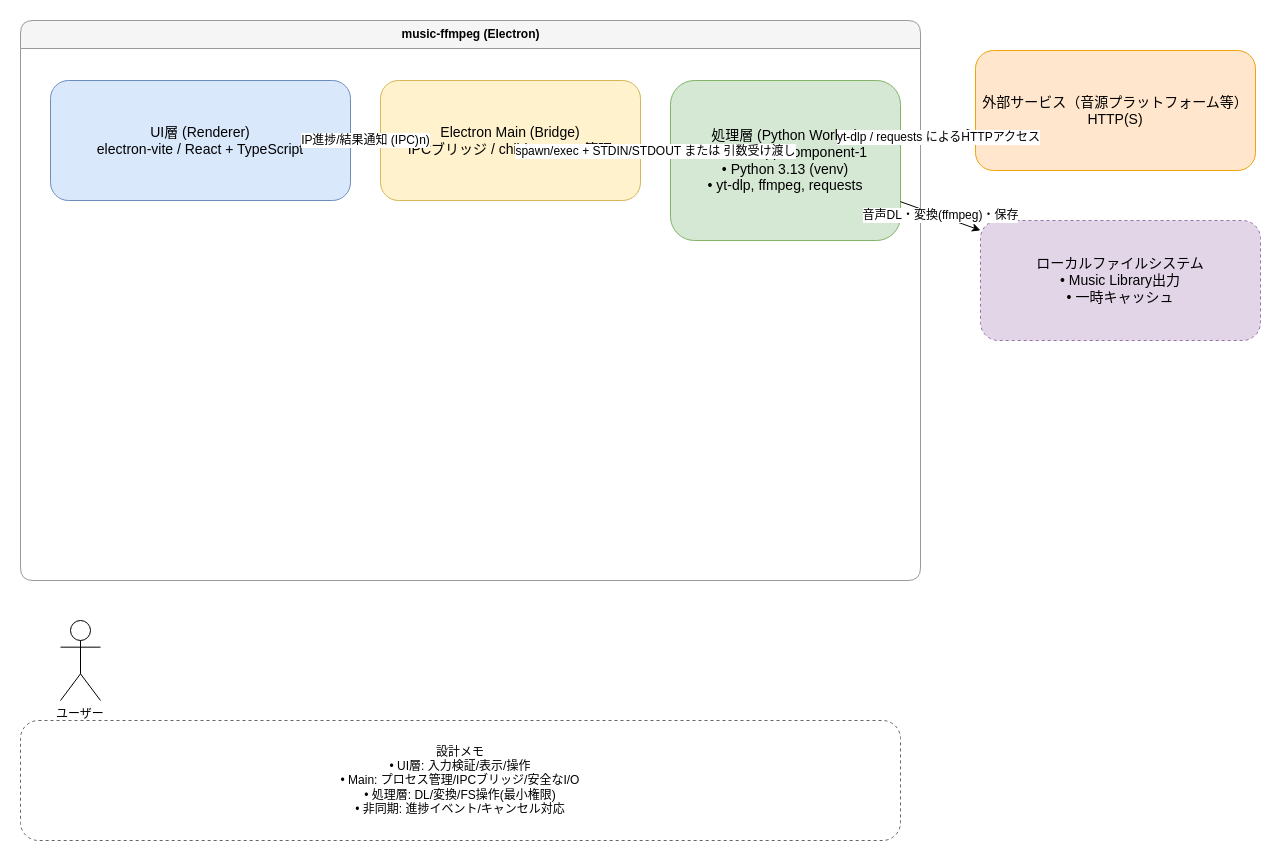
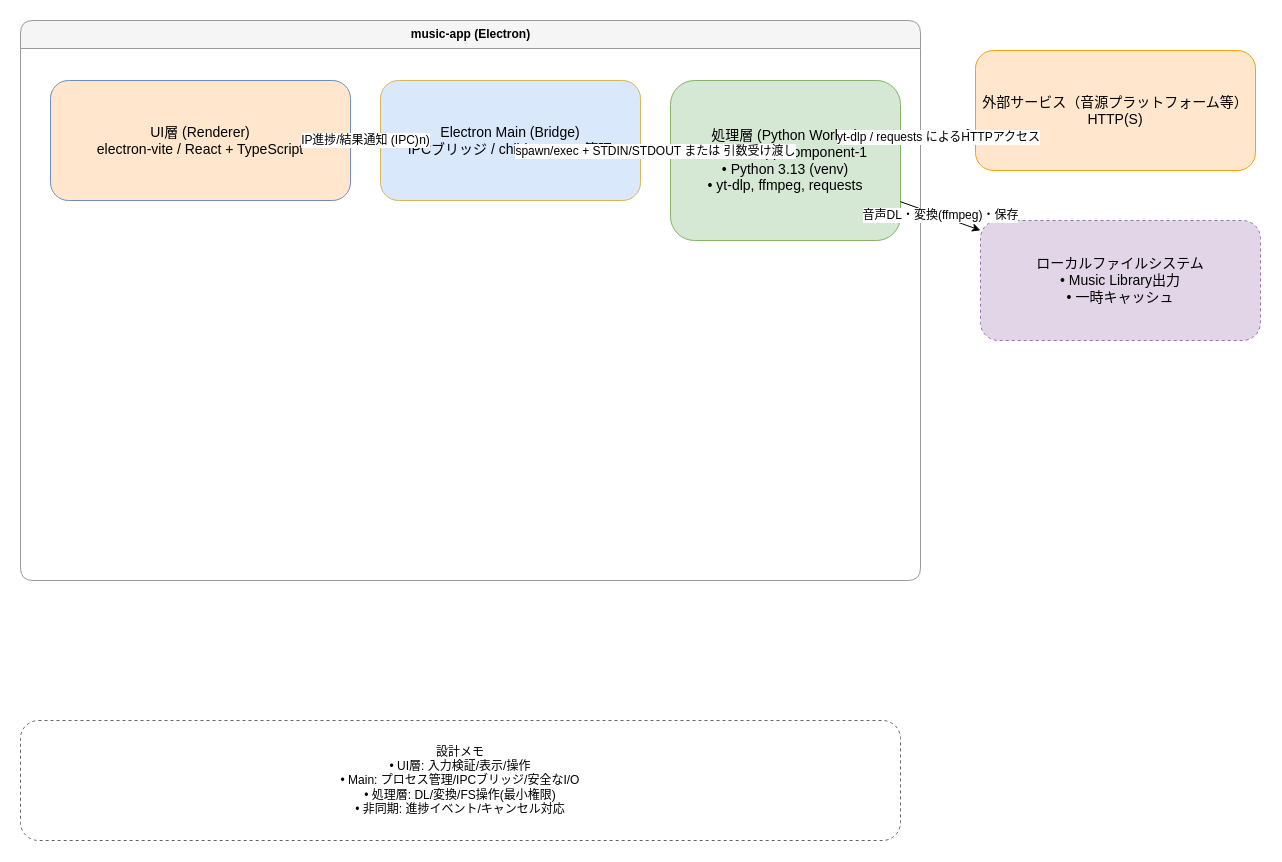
(471, 35) -> (471, 35)
(201, 141) -> (201, 141)
(511, 141) -> (511, 141)
(81, 661) -> none
